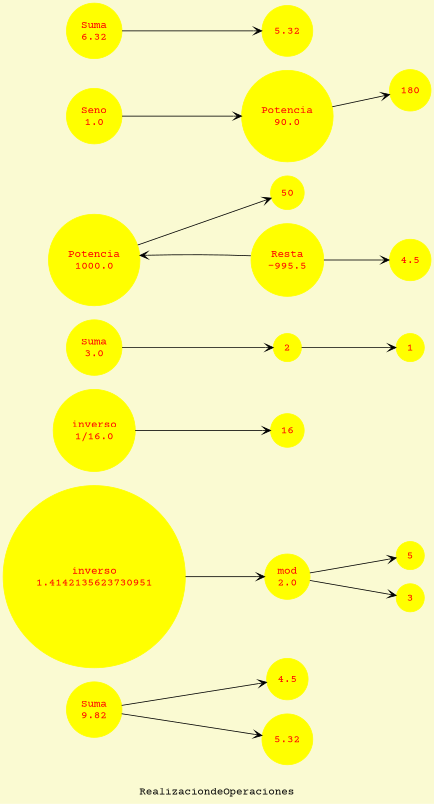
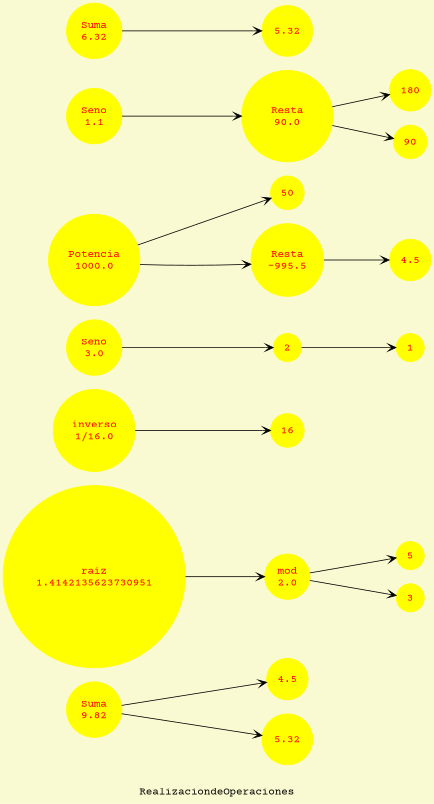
(94, 116) -> (94, 116)
(287, 116) -> (287, 116)
none -> (410, 142)
(199, 255) -> (191, 265)
(94, 348) -> (94, 348)
(94, 577) -> (94, 577)
